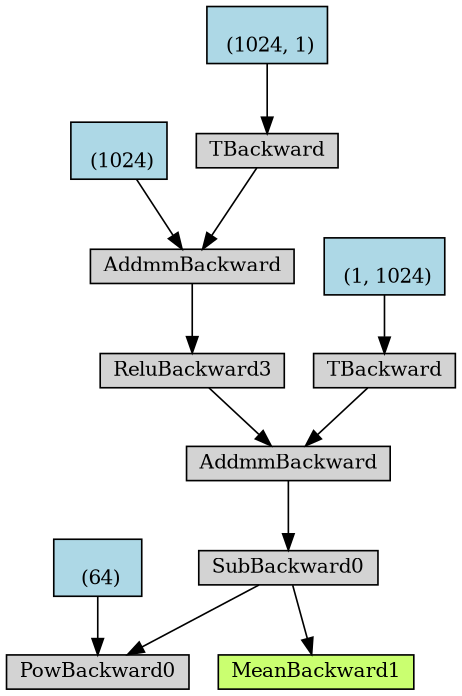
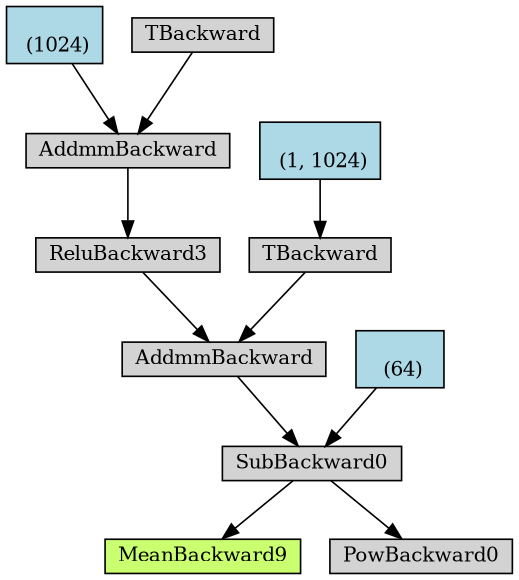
(267, 35) -> none
(98, 617) -> (356, 411)
(316, 672) -> (203, 556)
